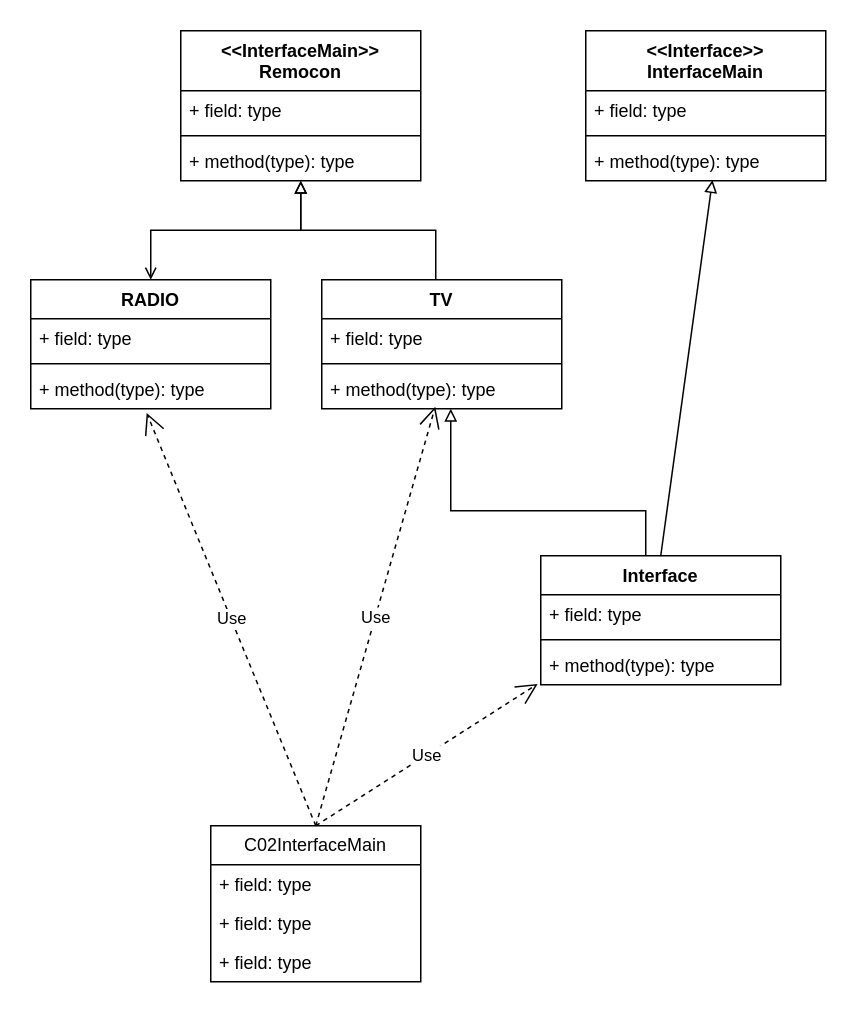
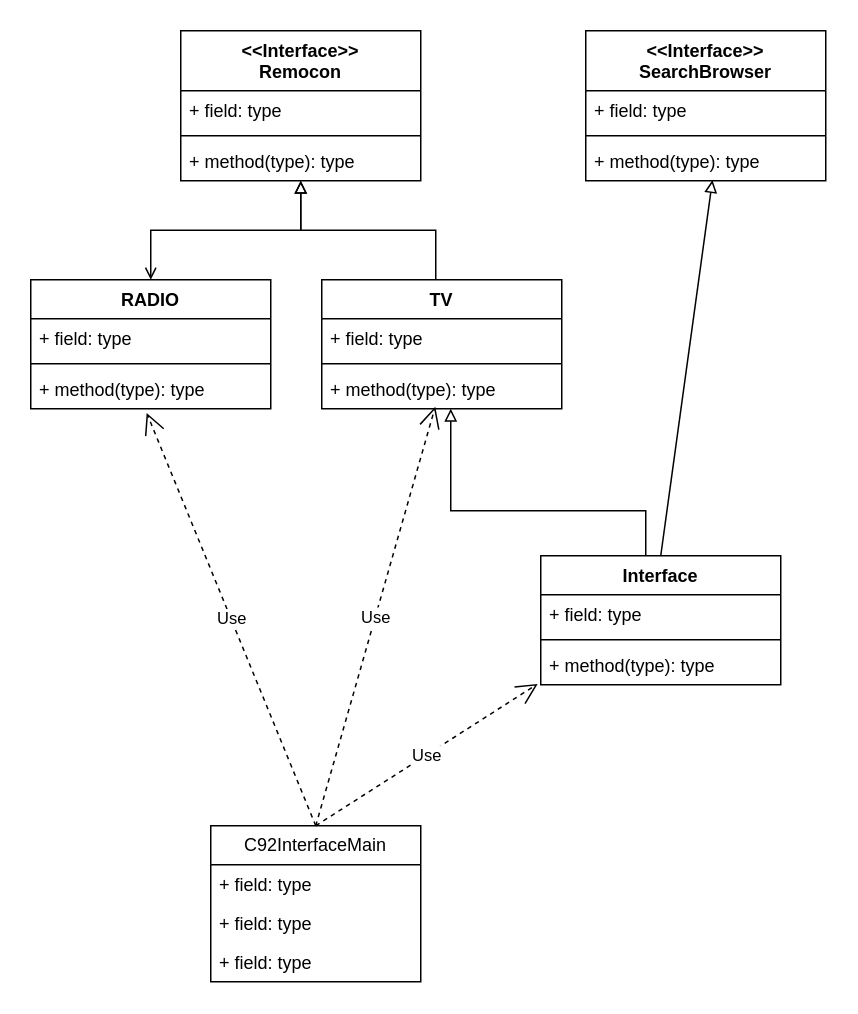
(301, 63) -> (301, 63)
(706, 63) -> (706, 63)
(316, 845) -> (316, 845)
